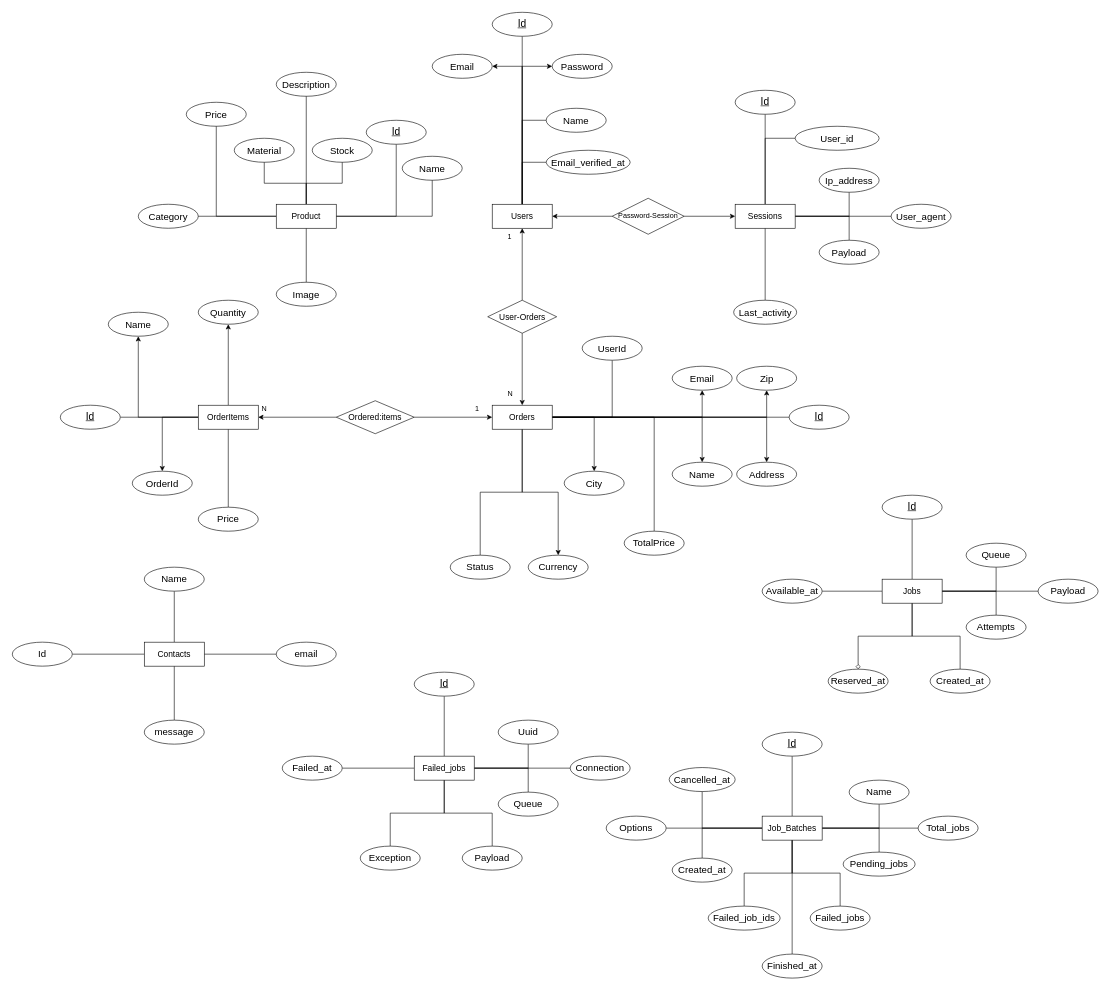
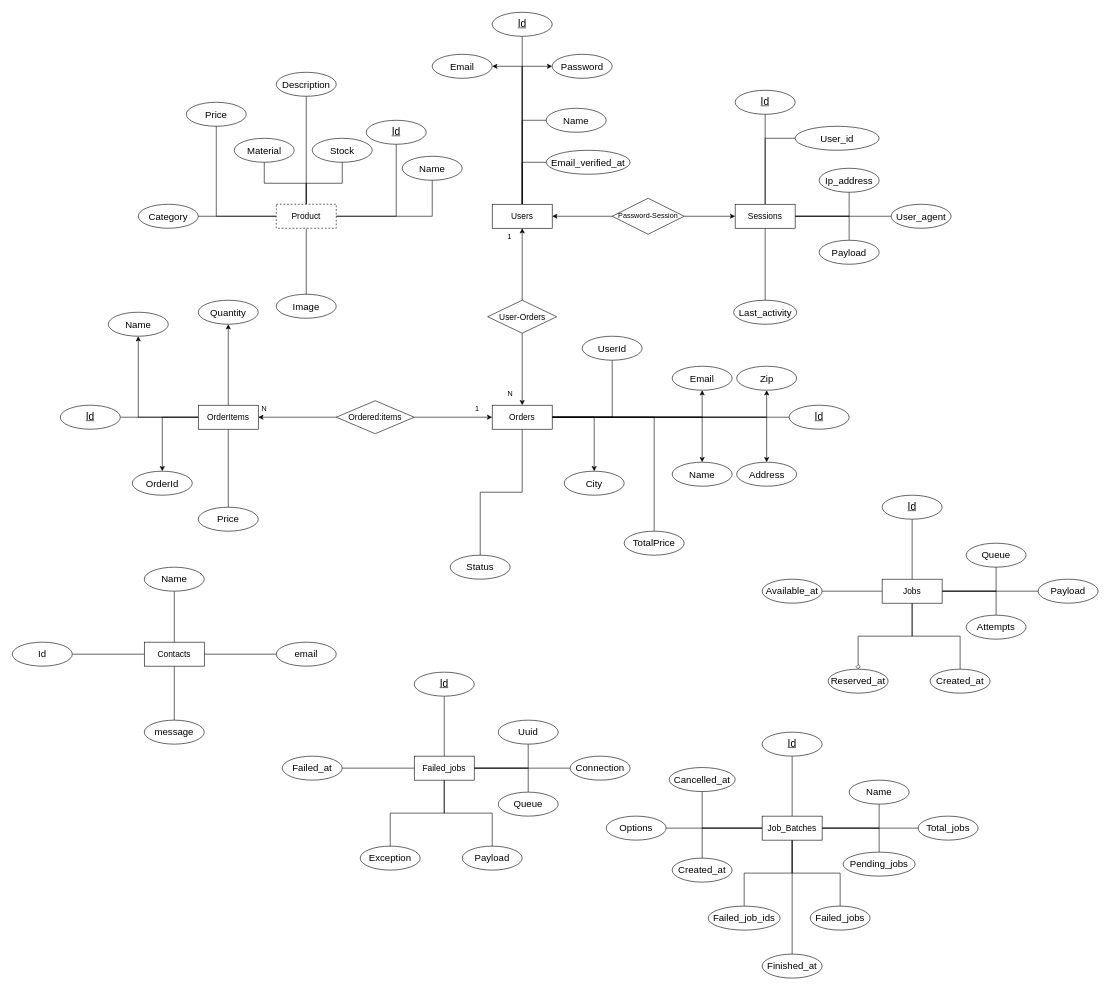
(306, 216) -> (306, 216)
(306, 294) -> (306, 306)
(557, 492) -> none
(558, 567) -> none
